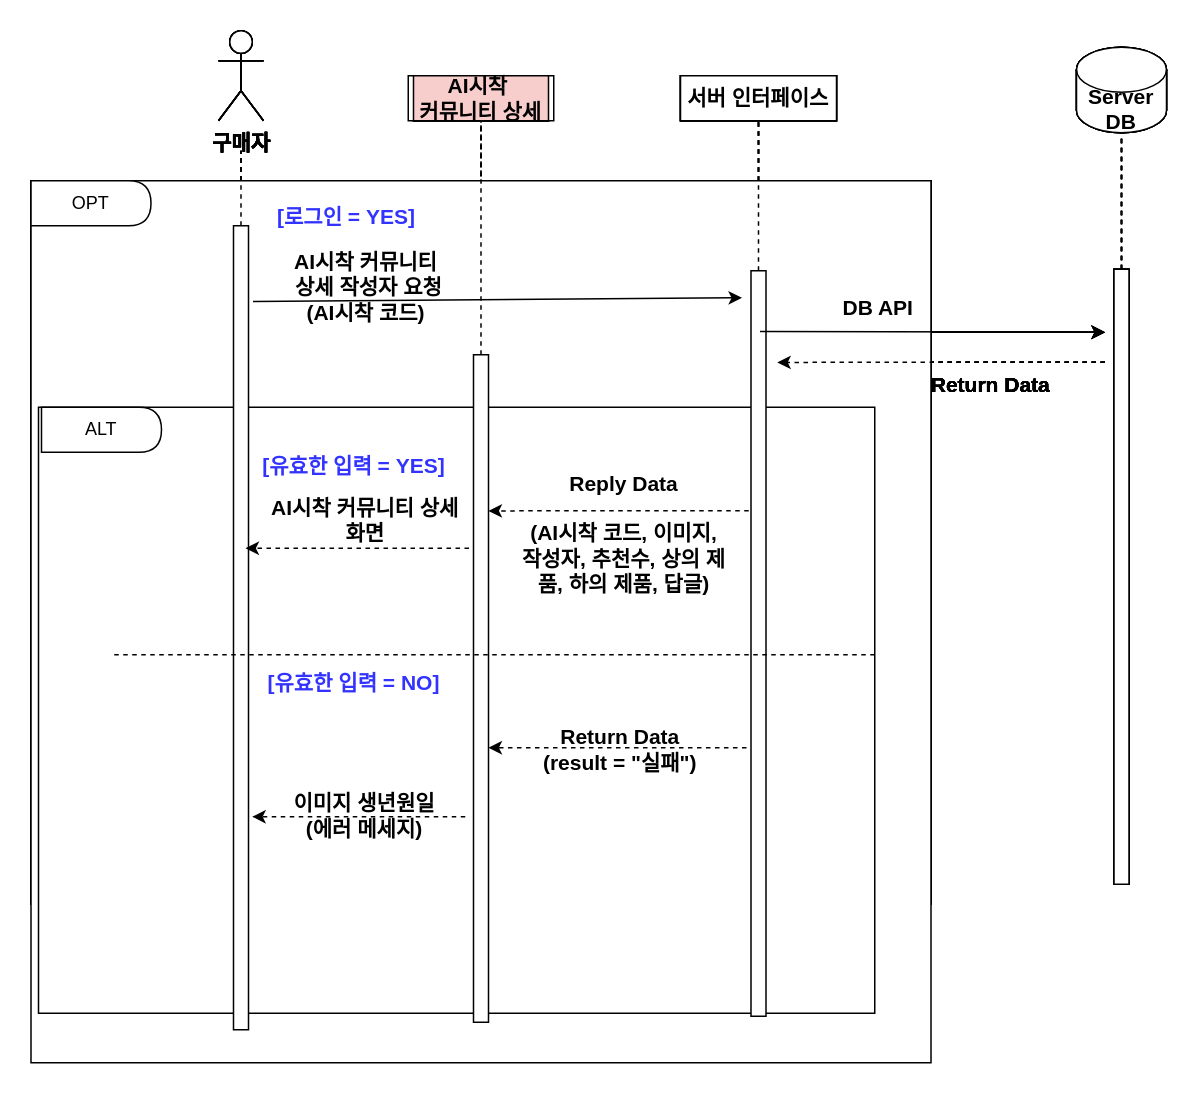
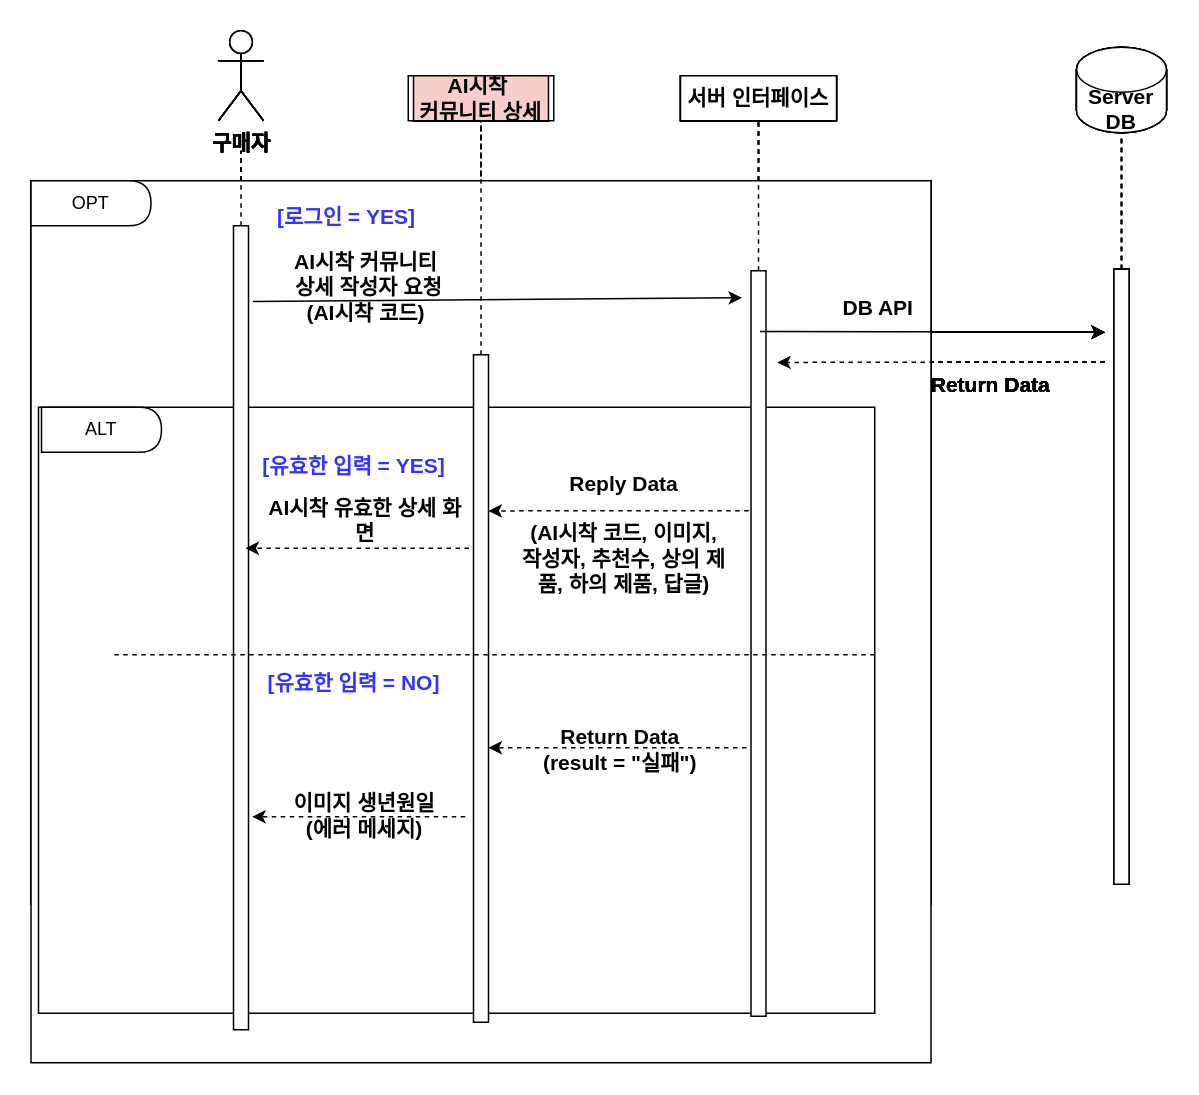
(365, 520) -> (365, 520)
